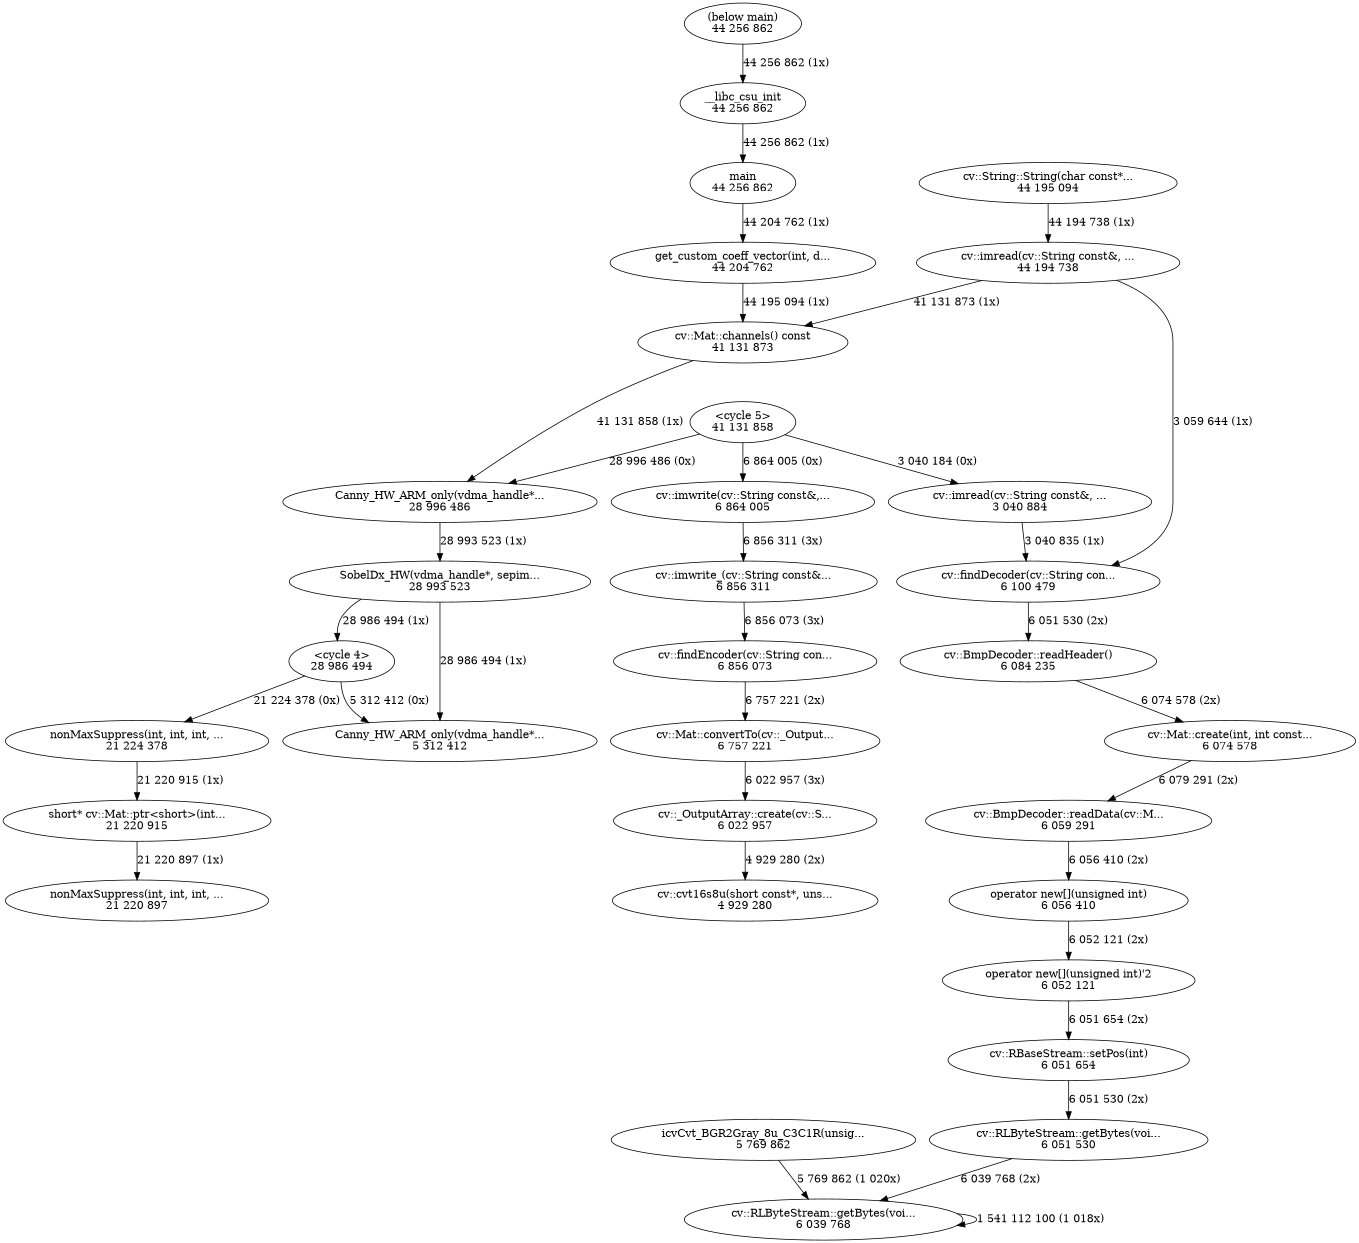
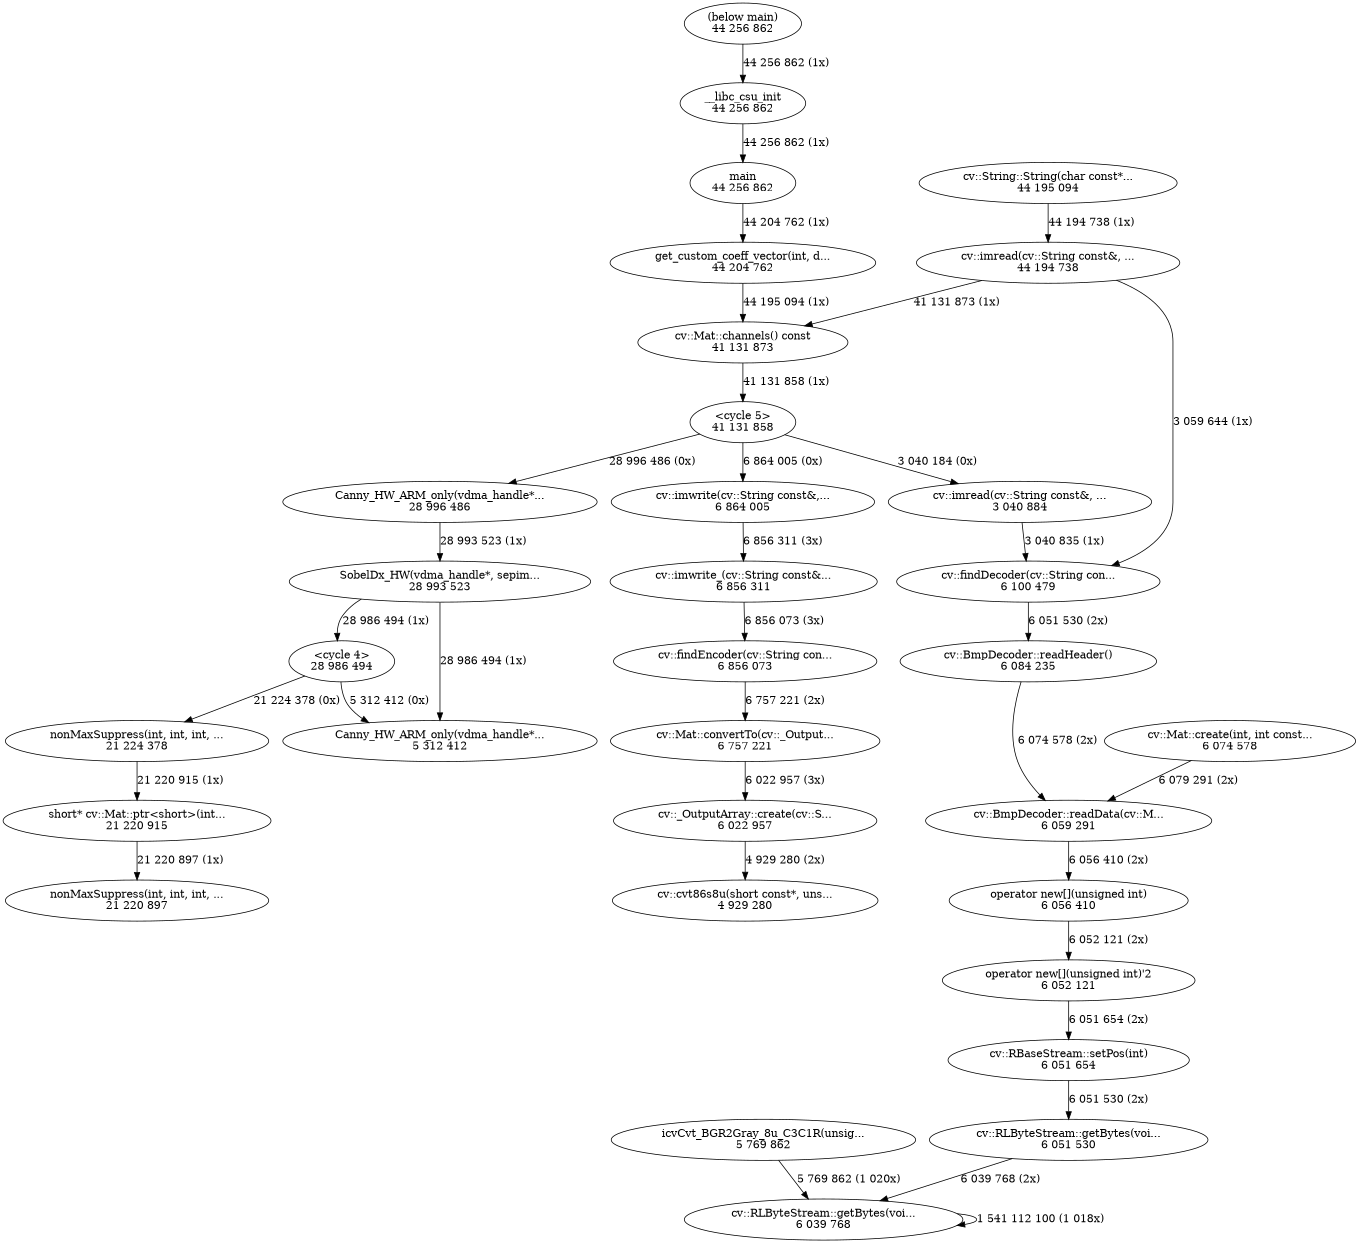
(579, 411) -> (743, 378)
(1126, 700) -> (1013, 742)
(745, 901) -> (745, 901)
